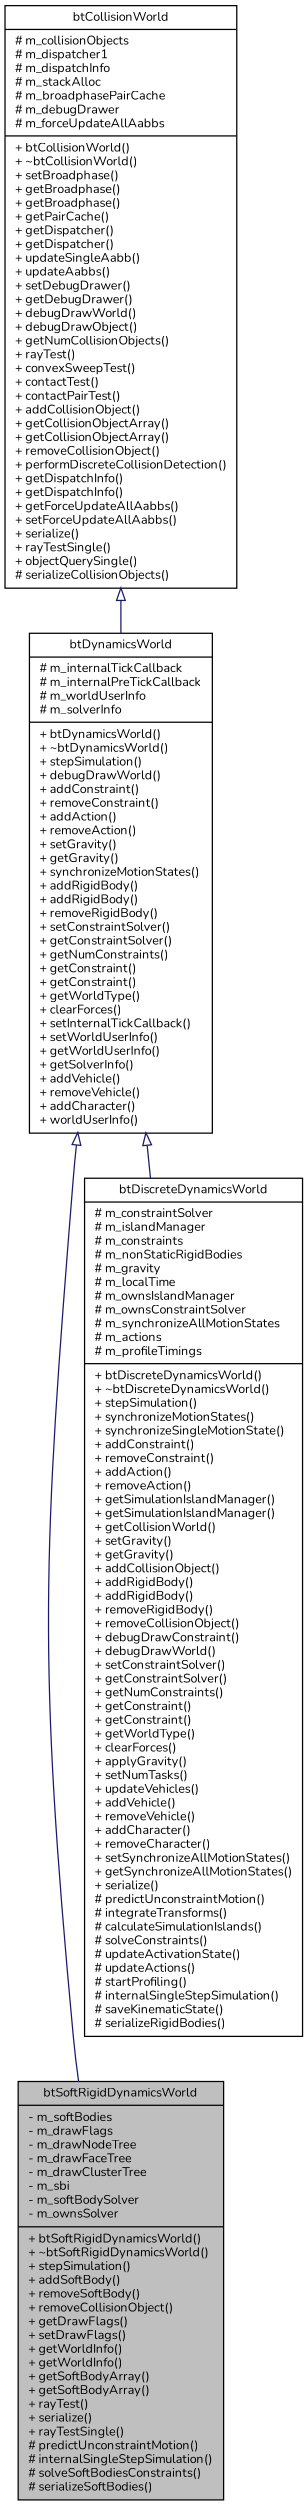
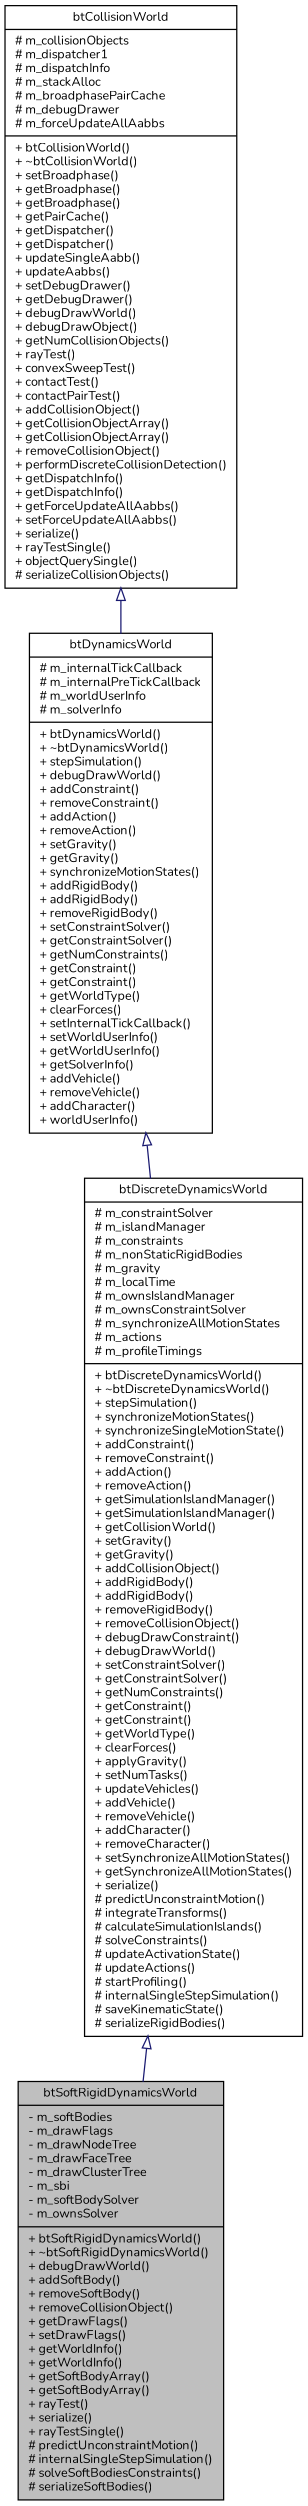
(49, 1614) -> (145, 2065)
(80, 2266) -> (89, 2266)
